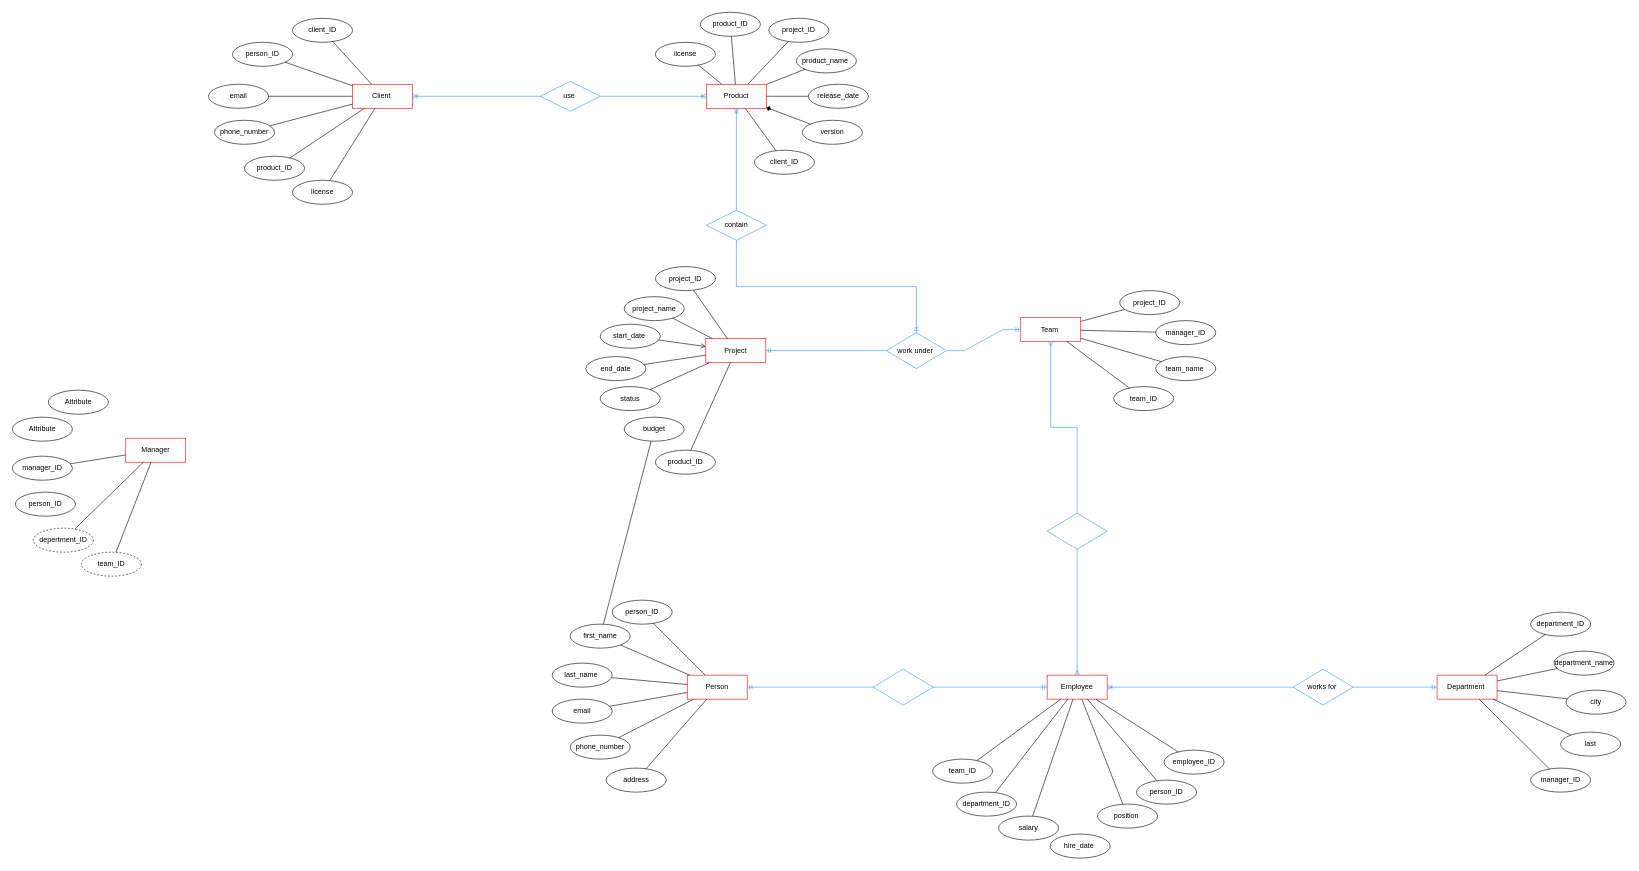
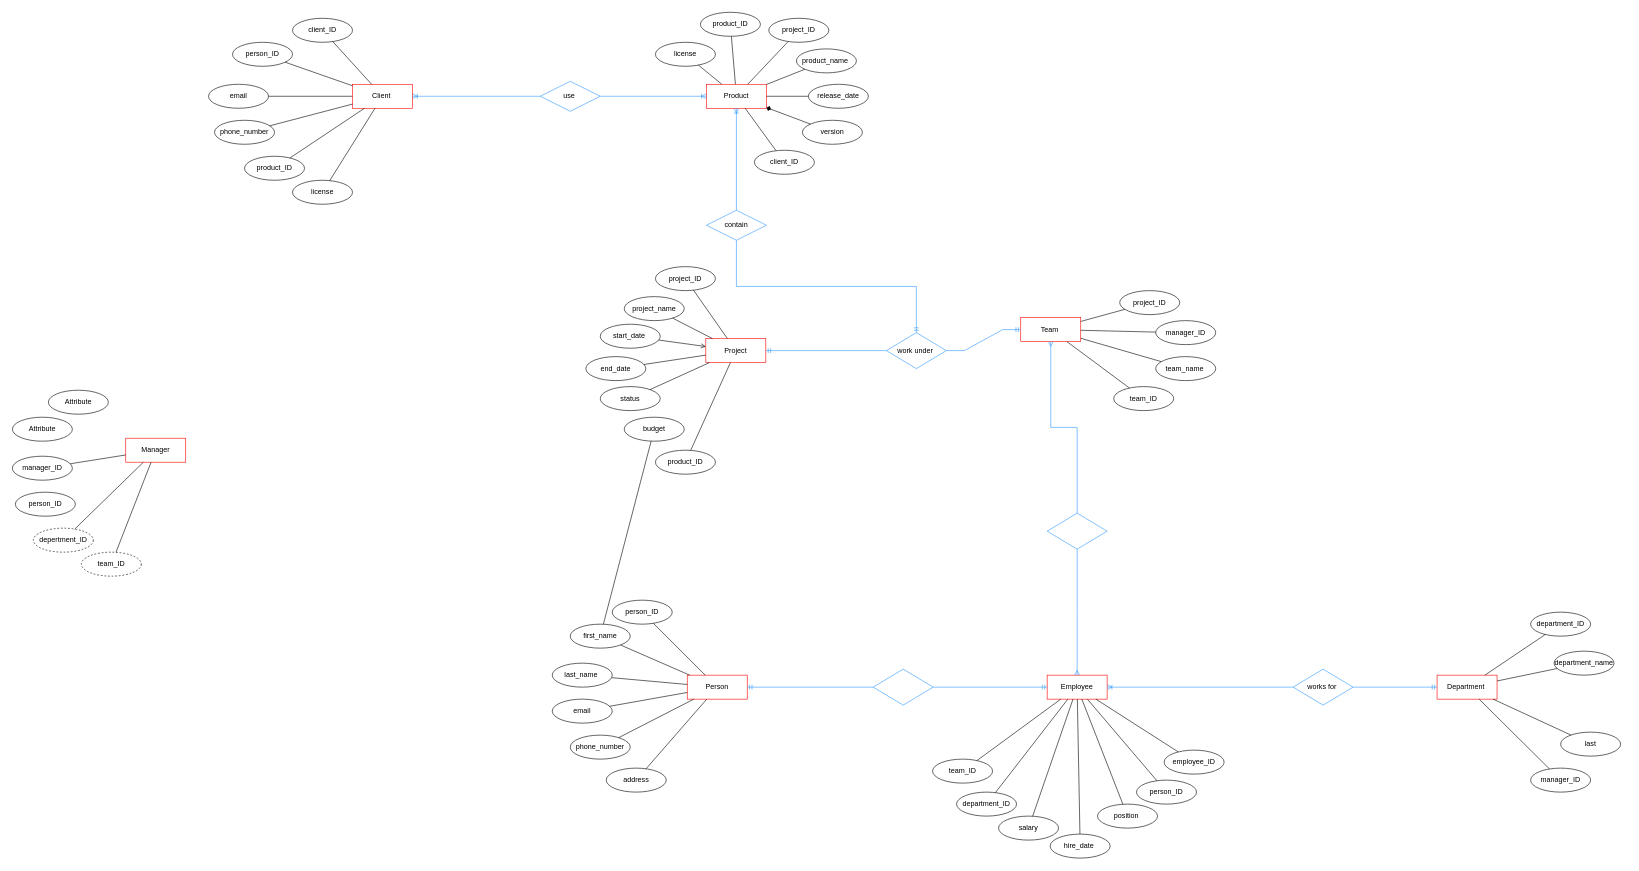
(1532, 695) -> none
(1596, 702) -> none
none -> (1079, 767)
